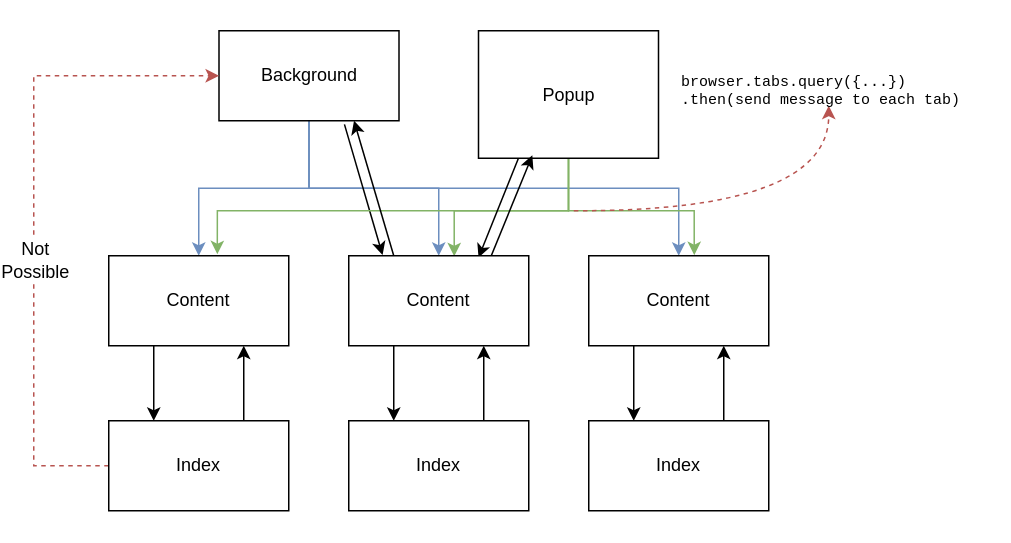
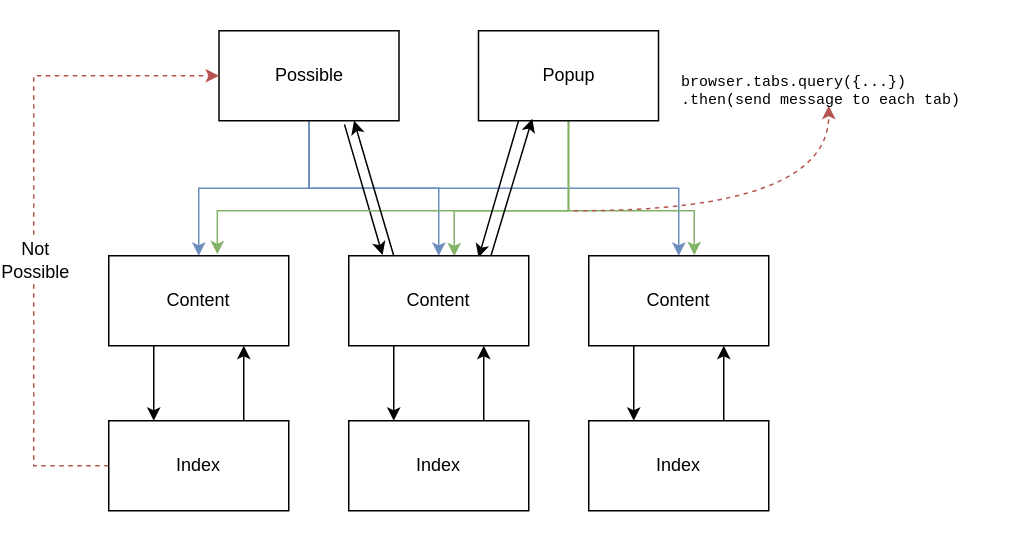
(310, 76) -> (310, 76)
(569, 95) -> (569, 76)
